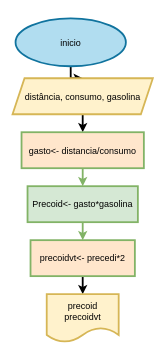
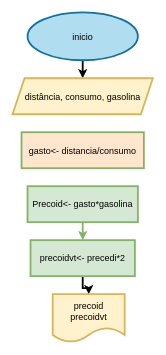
(71, 42) -> (83, 36)
(83, 125) -> none
(83, 179) -> none
(83, 258) -> (83, 258)
(83, 318) -> (89, 318)
